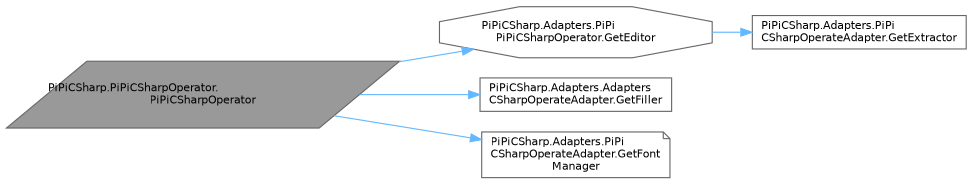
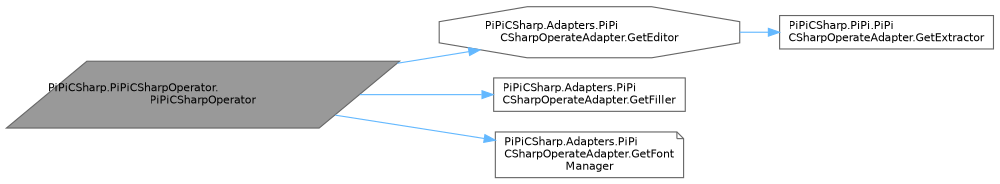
(576, 32) -> (589, 32)
(859, 32) -> (887, 32)
(576, 95) -> (589, 95)
